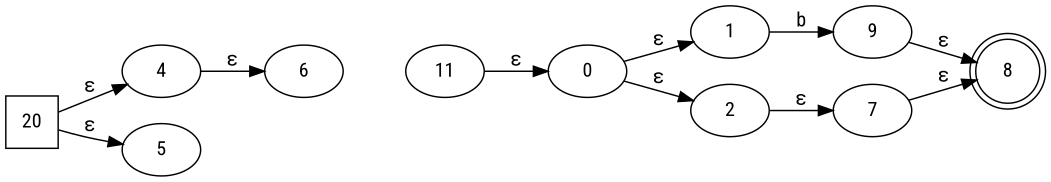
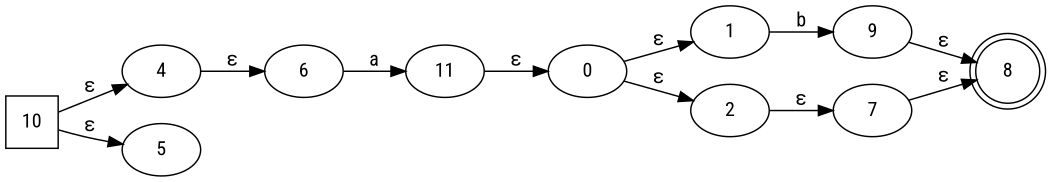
none -> (367, 71)
(32, 122) -> (32, 122)
